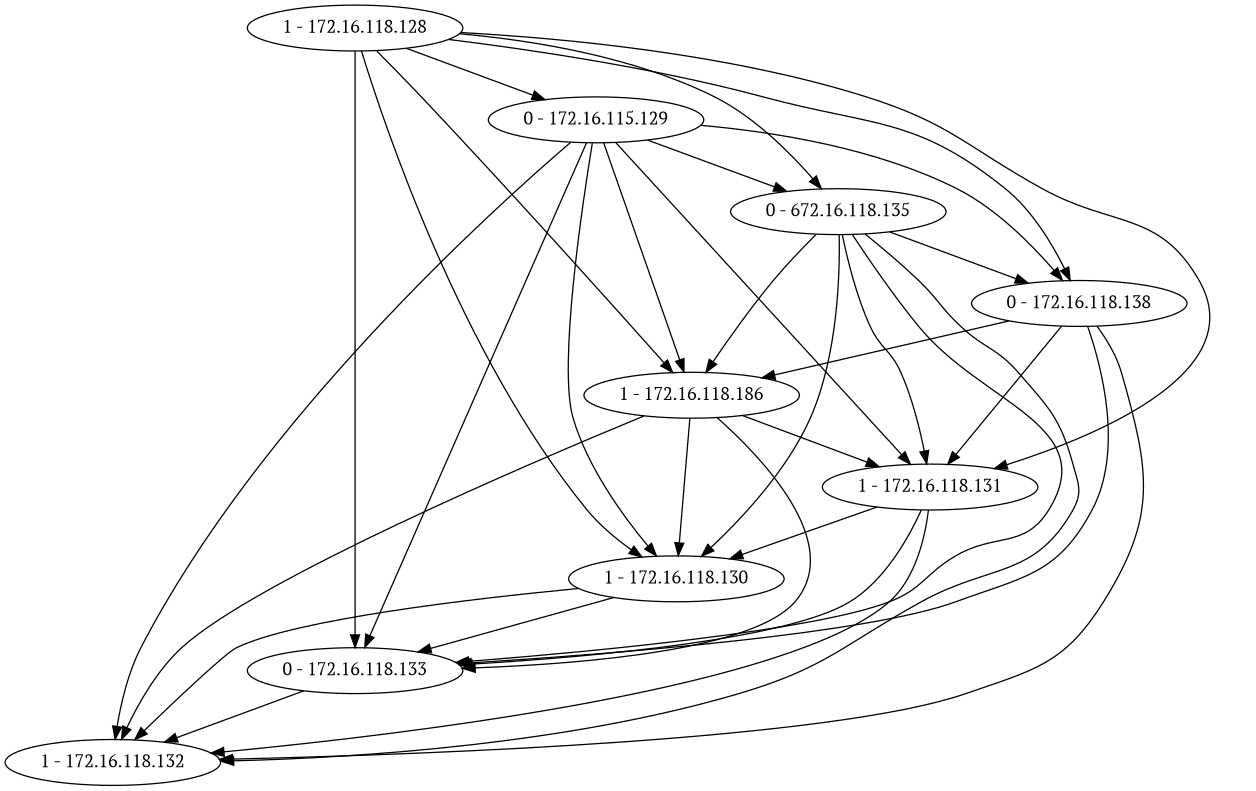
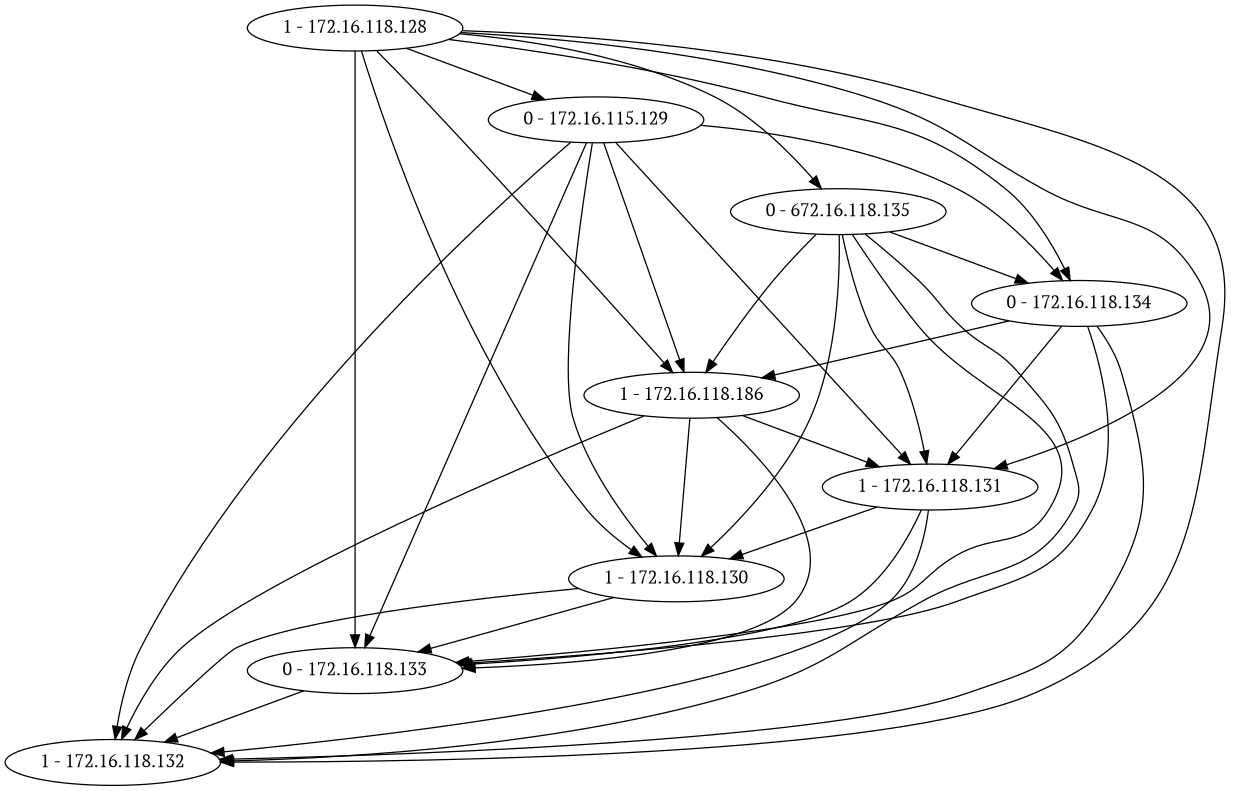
(711, 163) -> none
(1079, 303) -> (1079, 303)
none -> (1194, 502)
